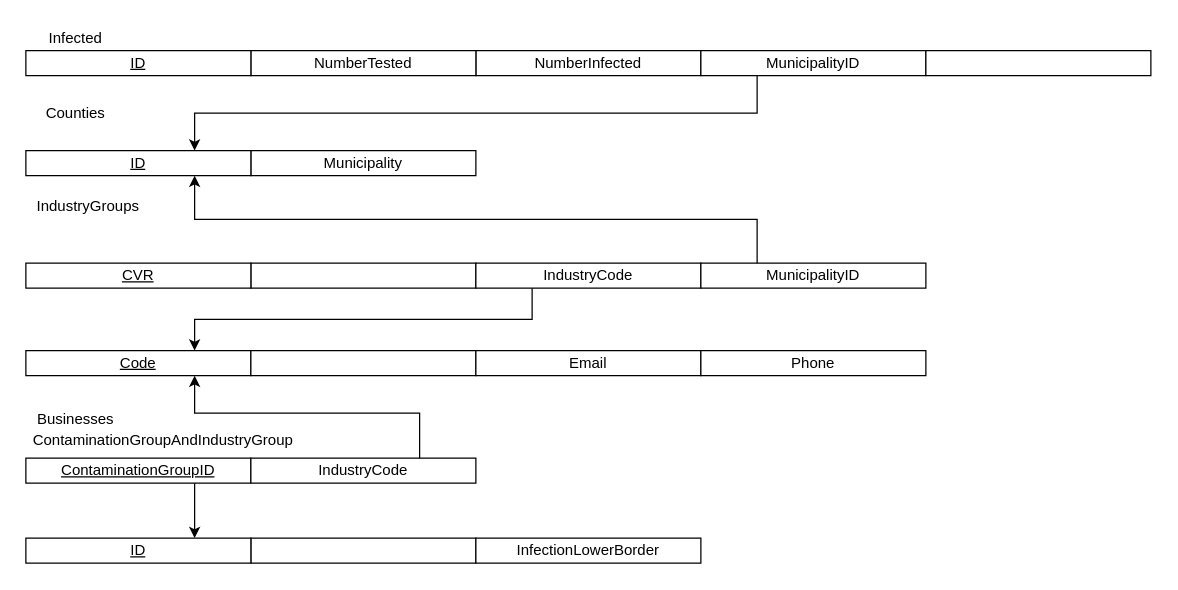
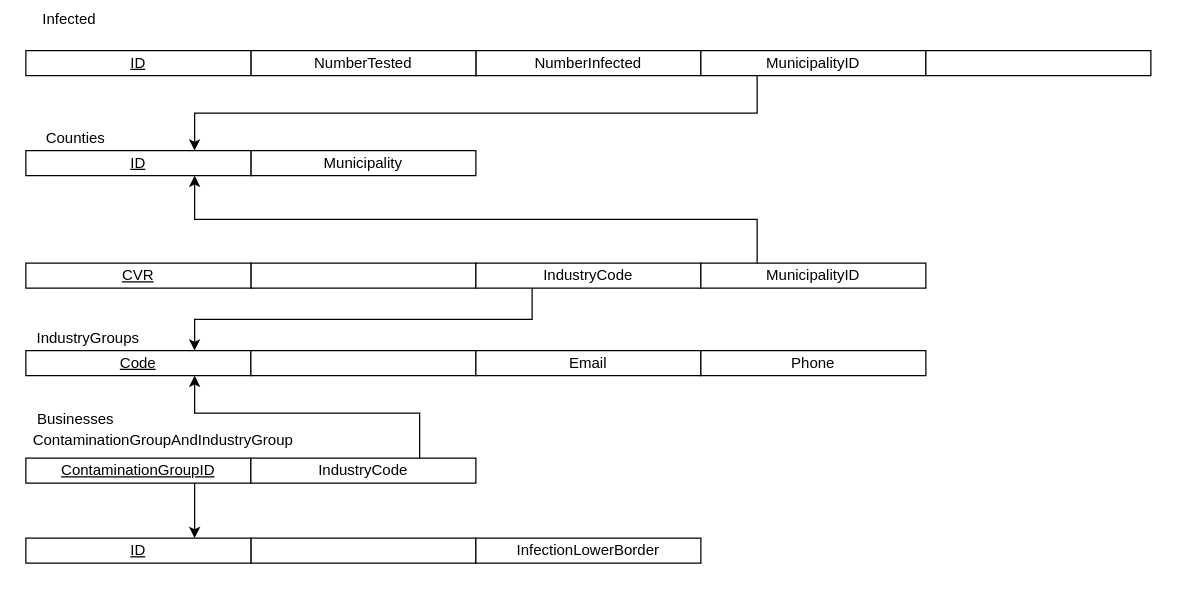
(76, 38) -> (69, 19)
(76, 113) -> (76, 138)
(88, 207) -> (88, 338)
